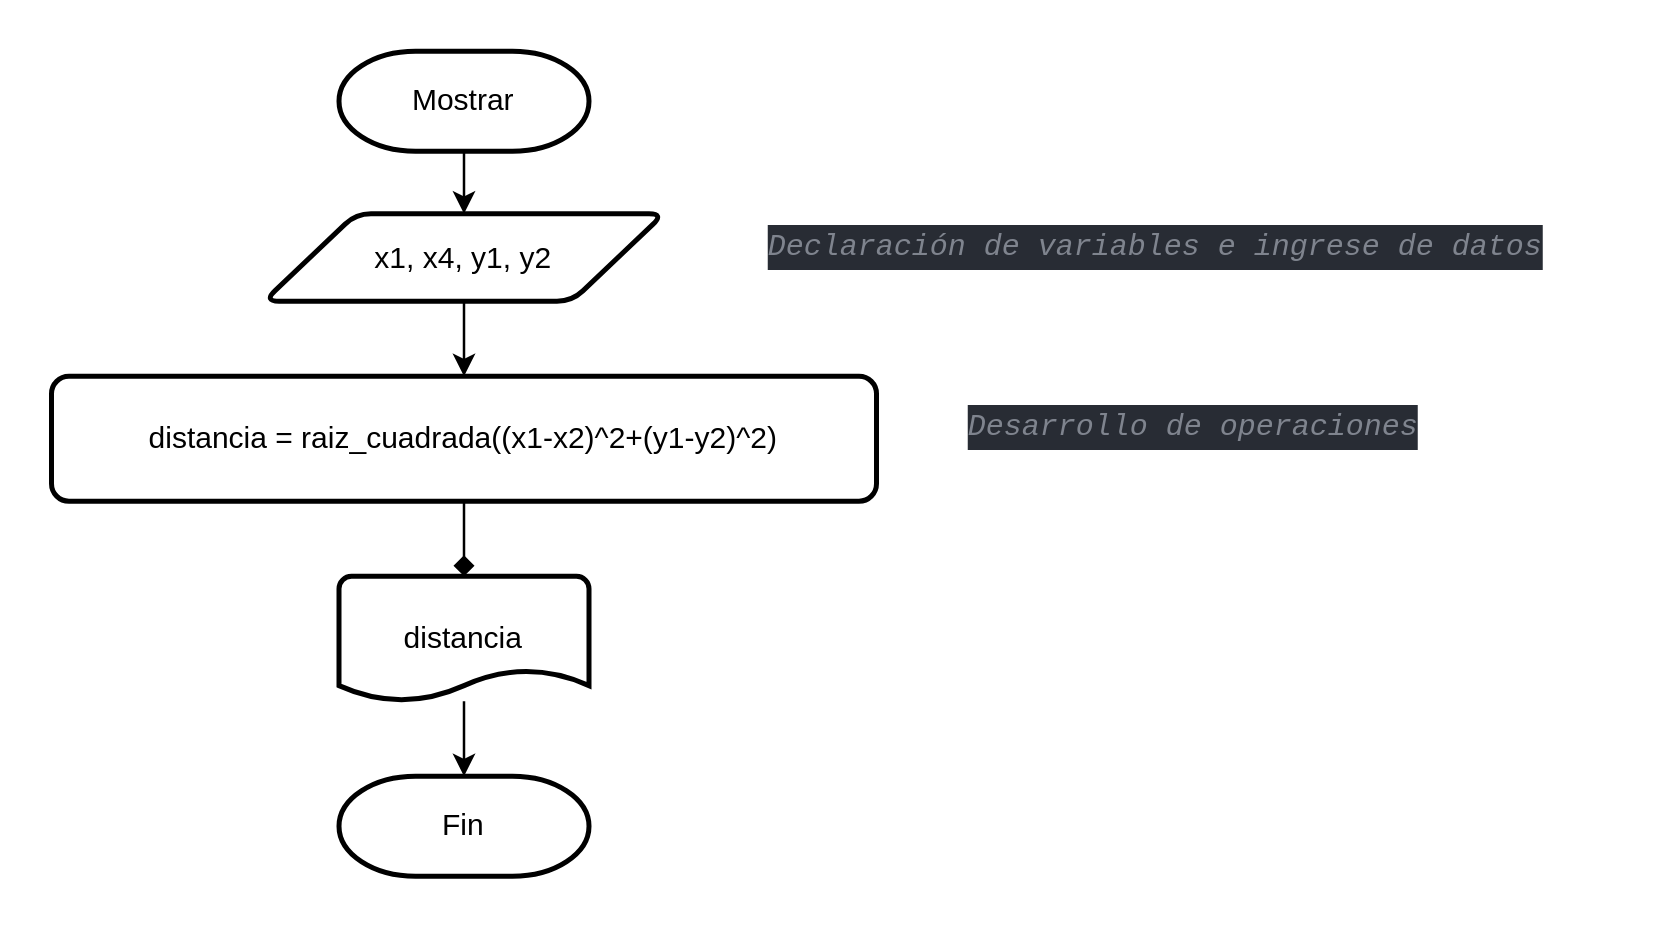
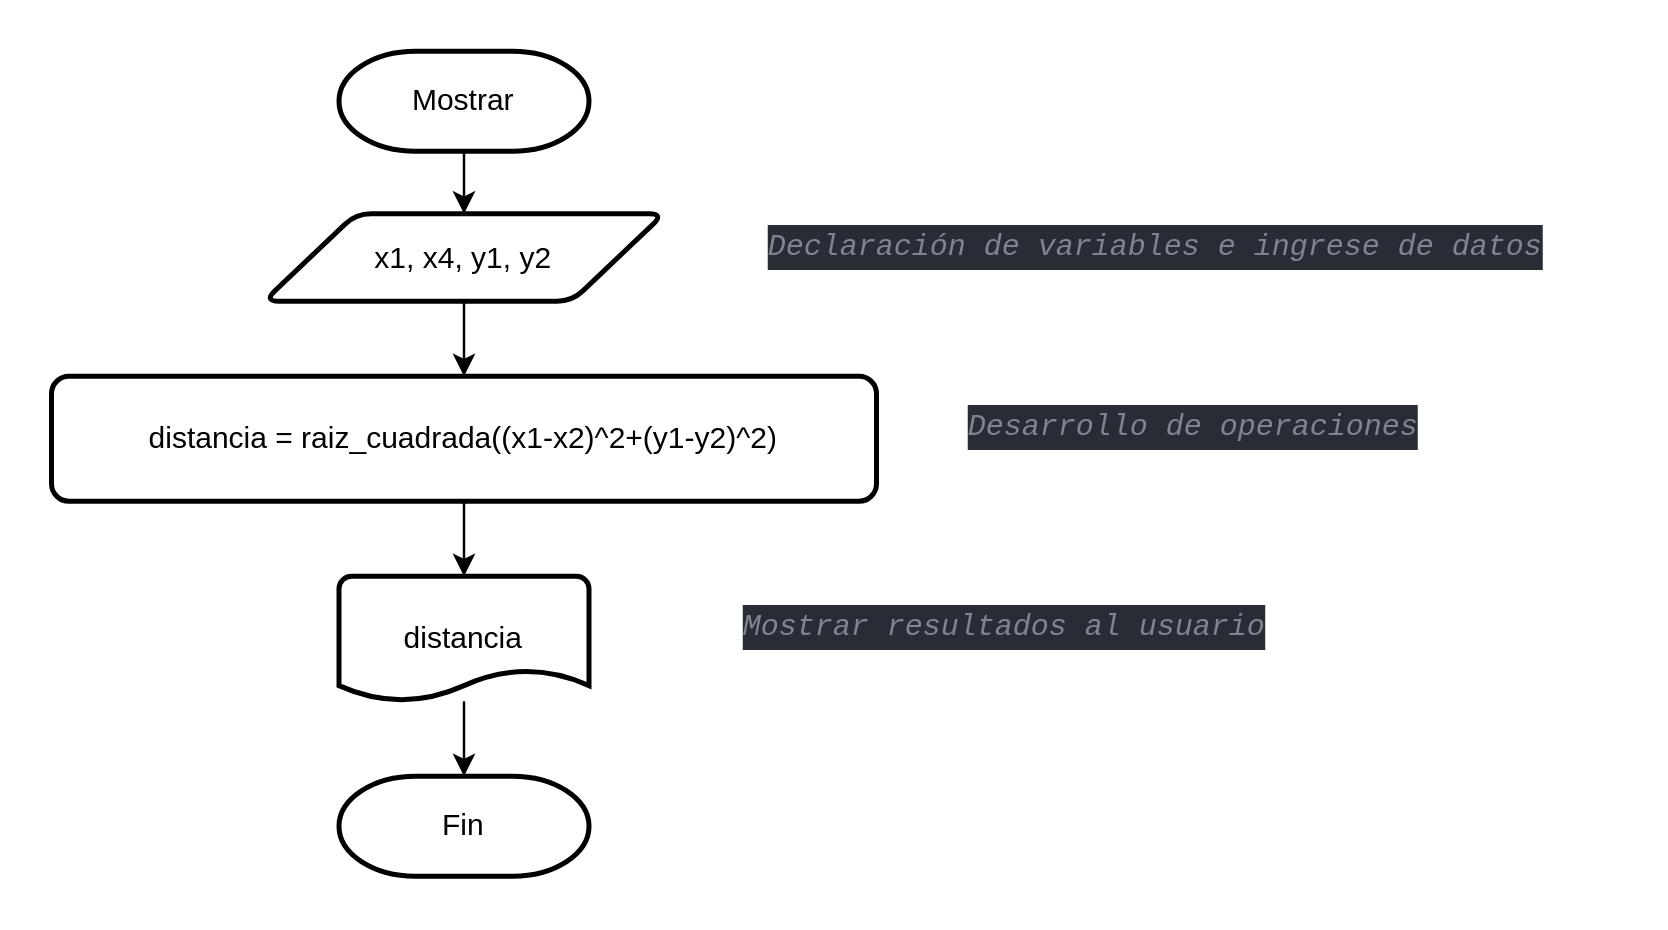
(464, 556) -> (464, 557)
none -> (1039, 639)
